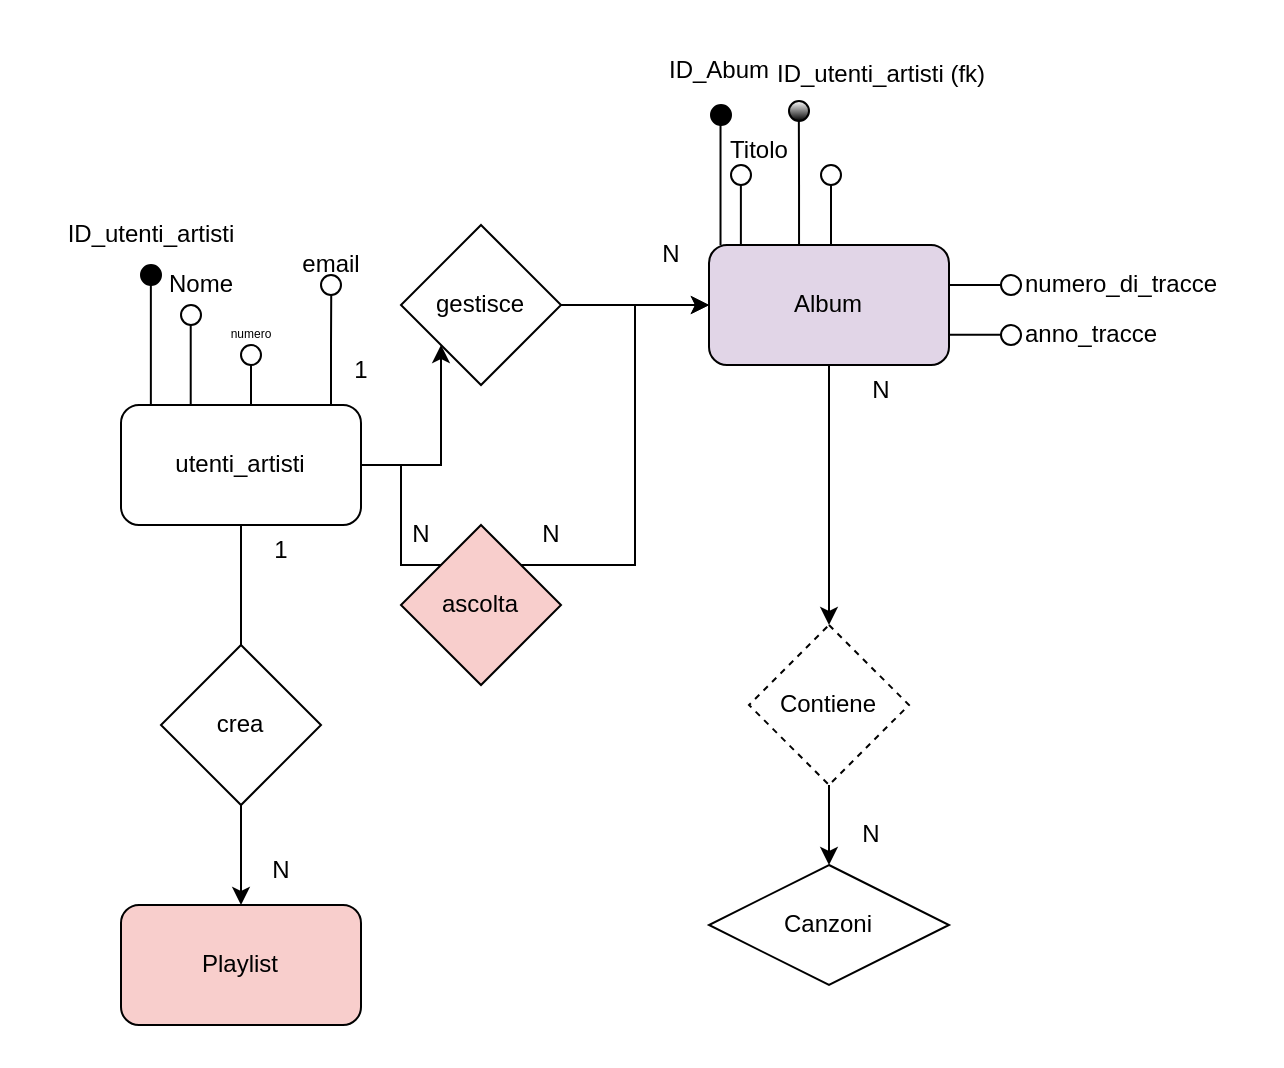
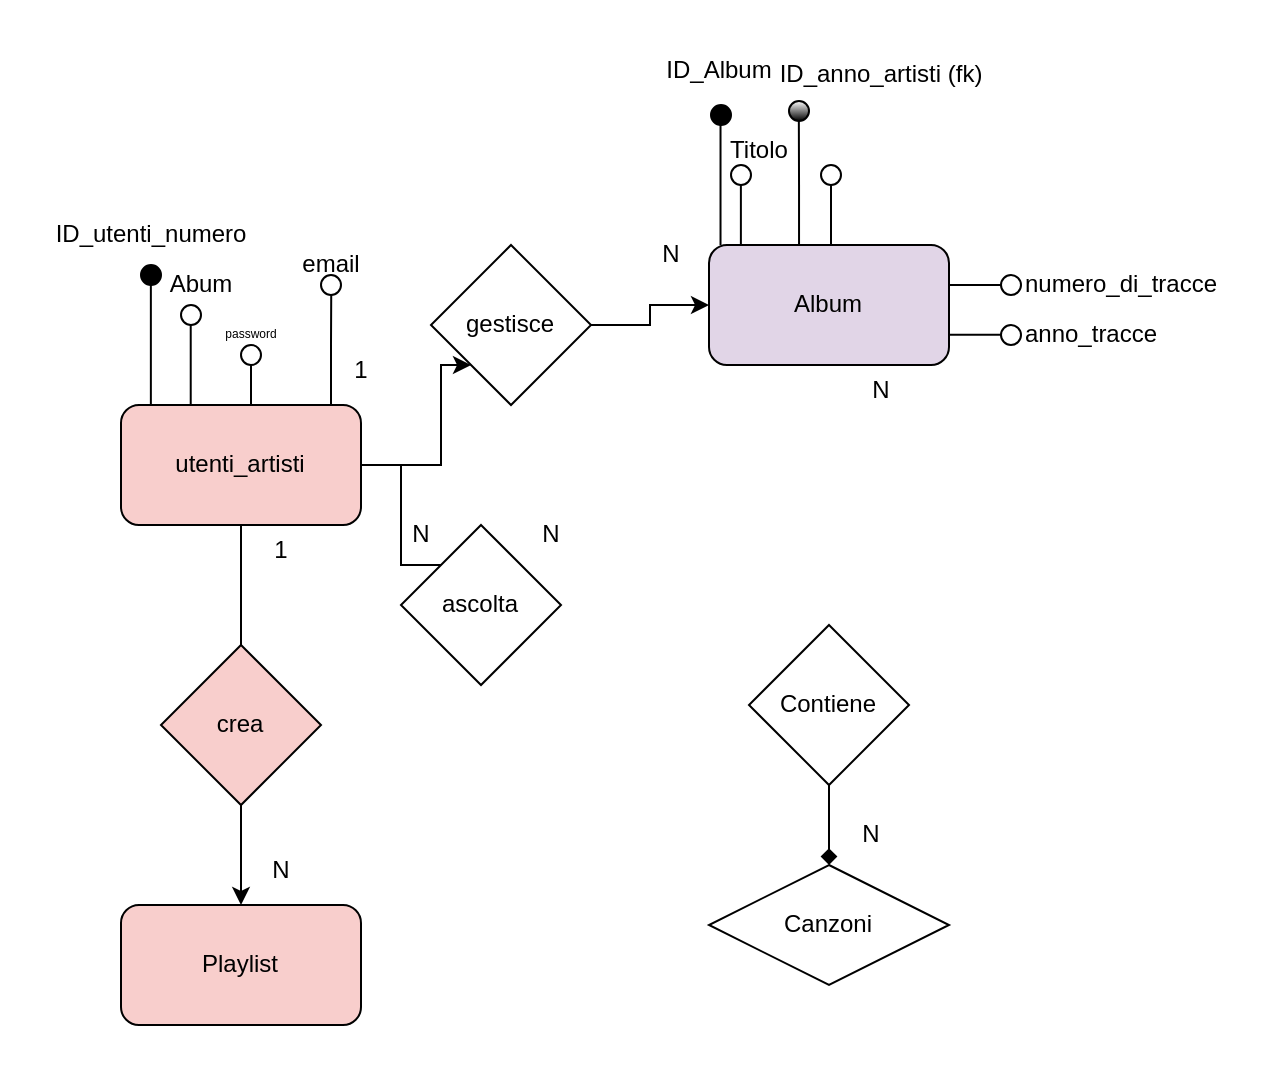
(720, 71) -> (720, 71)
(882, 75) -> (882, 75)
(152, 235) -> (152, 235)
(202, 285) -> (202, 285)
(481, 305) -> (511, 325)
(252, 331) -> (252, 331)
(241, 465) -> (241, 465)
(829, 488) -> none
(635, 494) -> none
(481, 605) -> (481, 605)
(829, 705) -> (829, 705)
(241, 725) -> (241, 725)
(829, 850) -> (829, 849)
